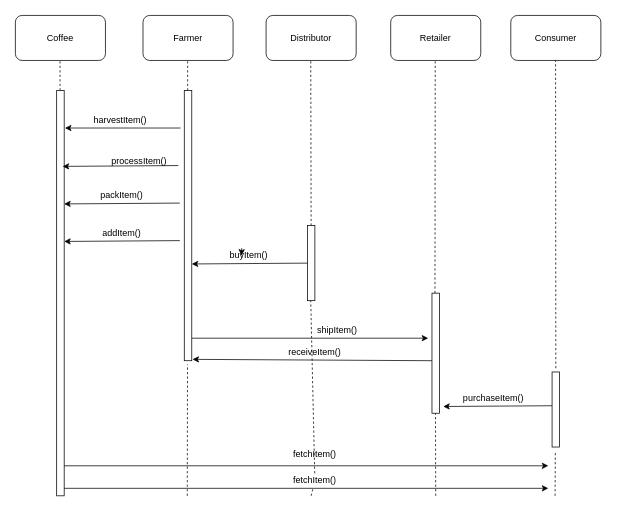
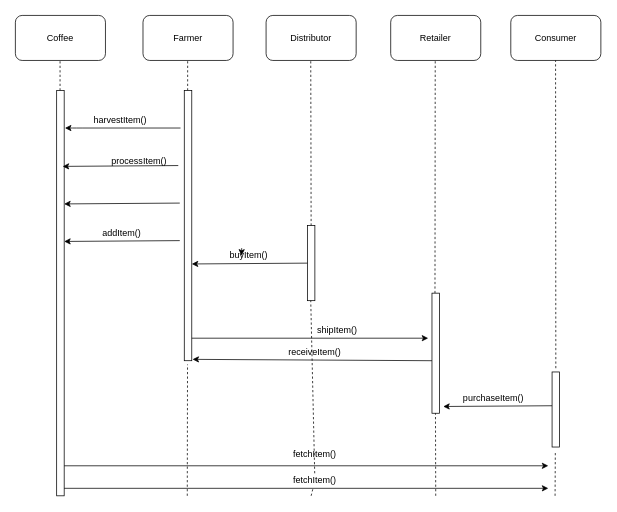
(122, 195) -> none
